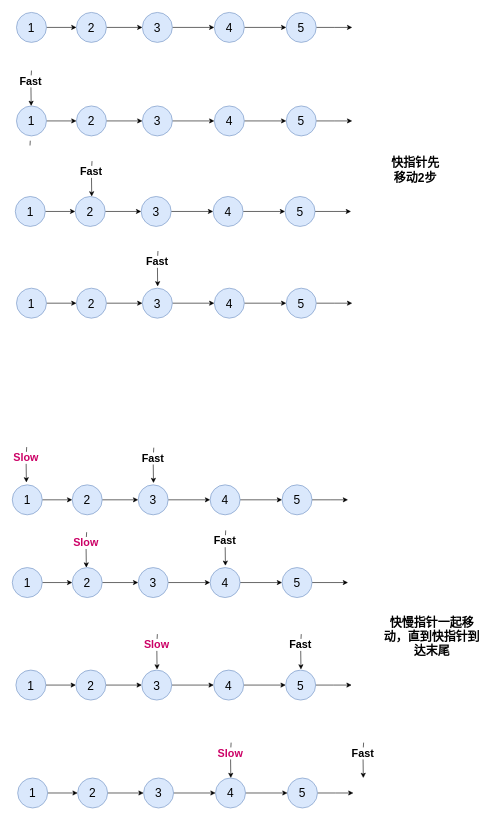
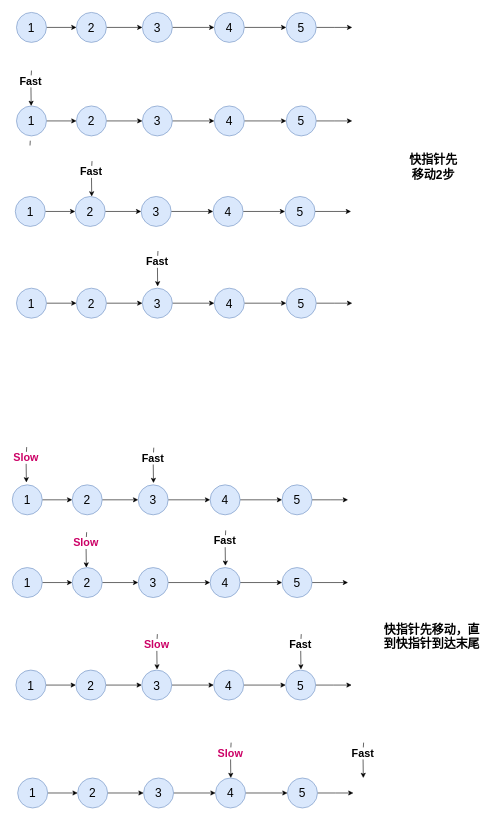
(416, 170) -> (434, 167)
(432, 637) -> (432, 637)
